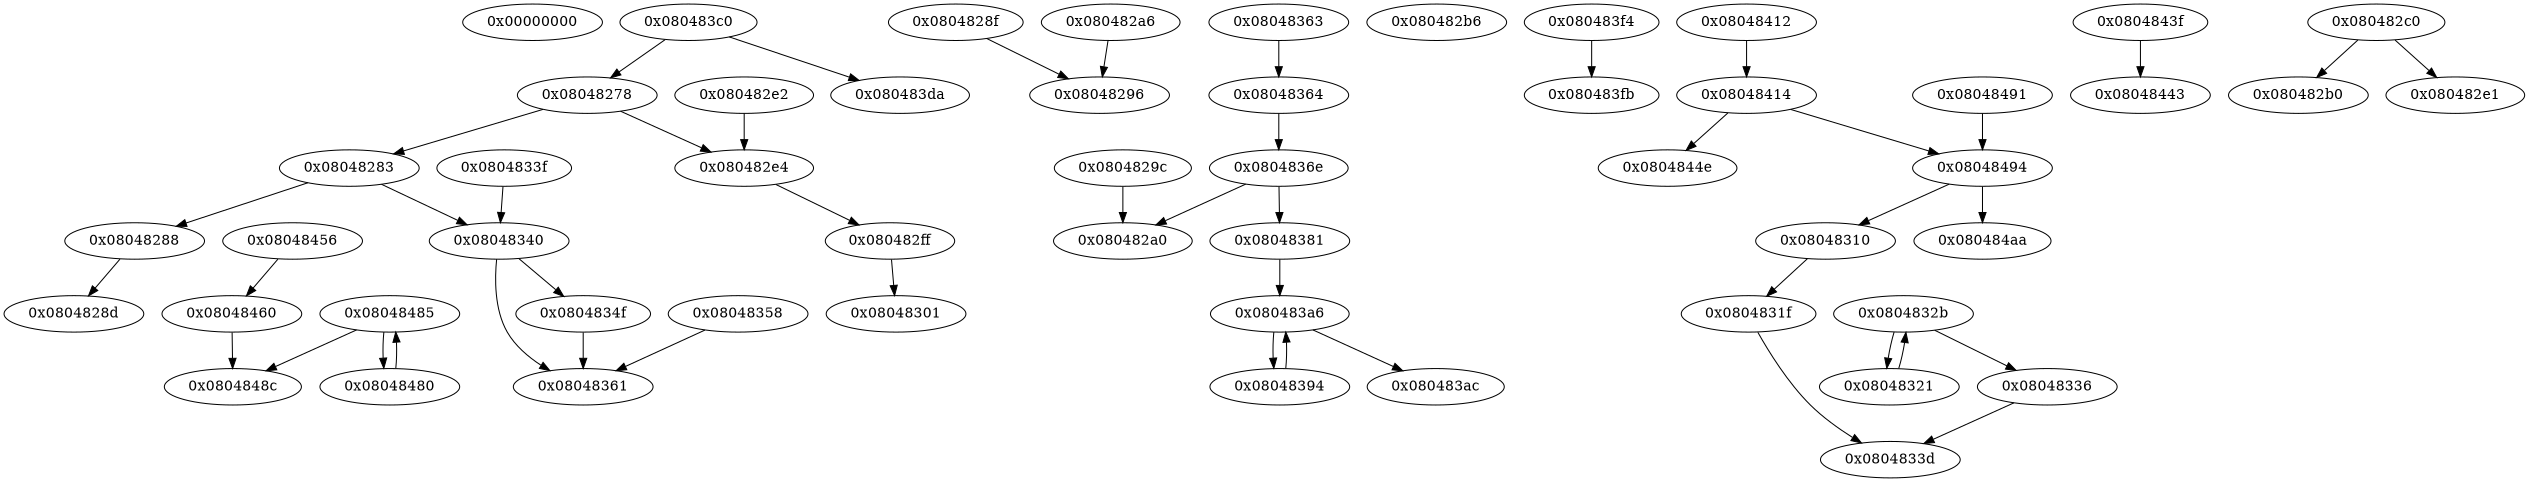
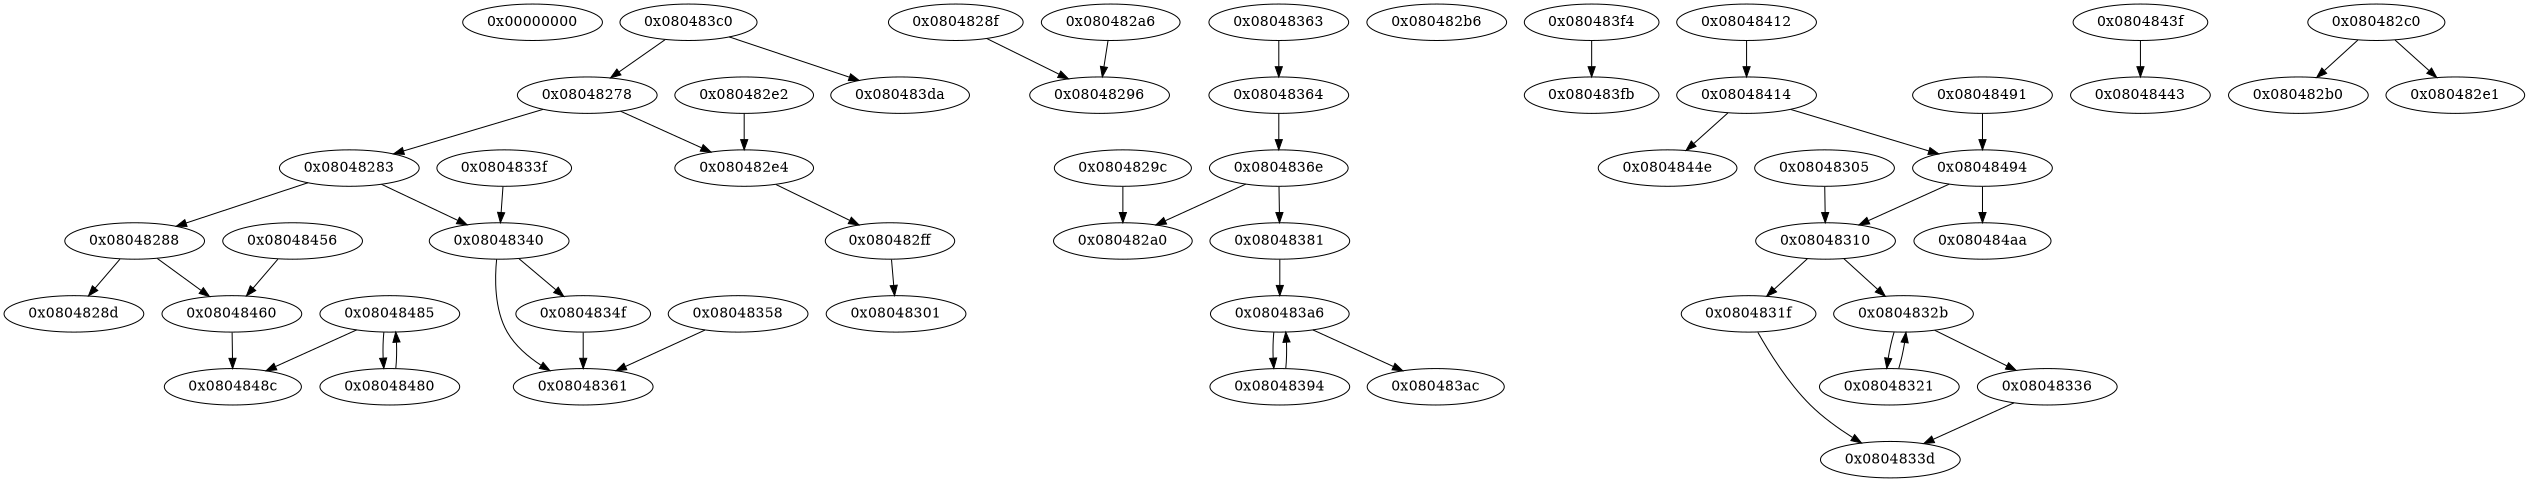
none -> (1825, 168)
none -> (179, 274)
none -> (1861, 274)
